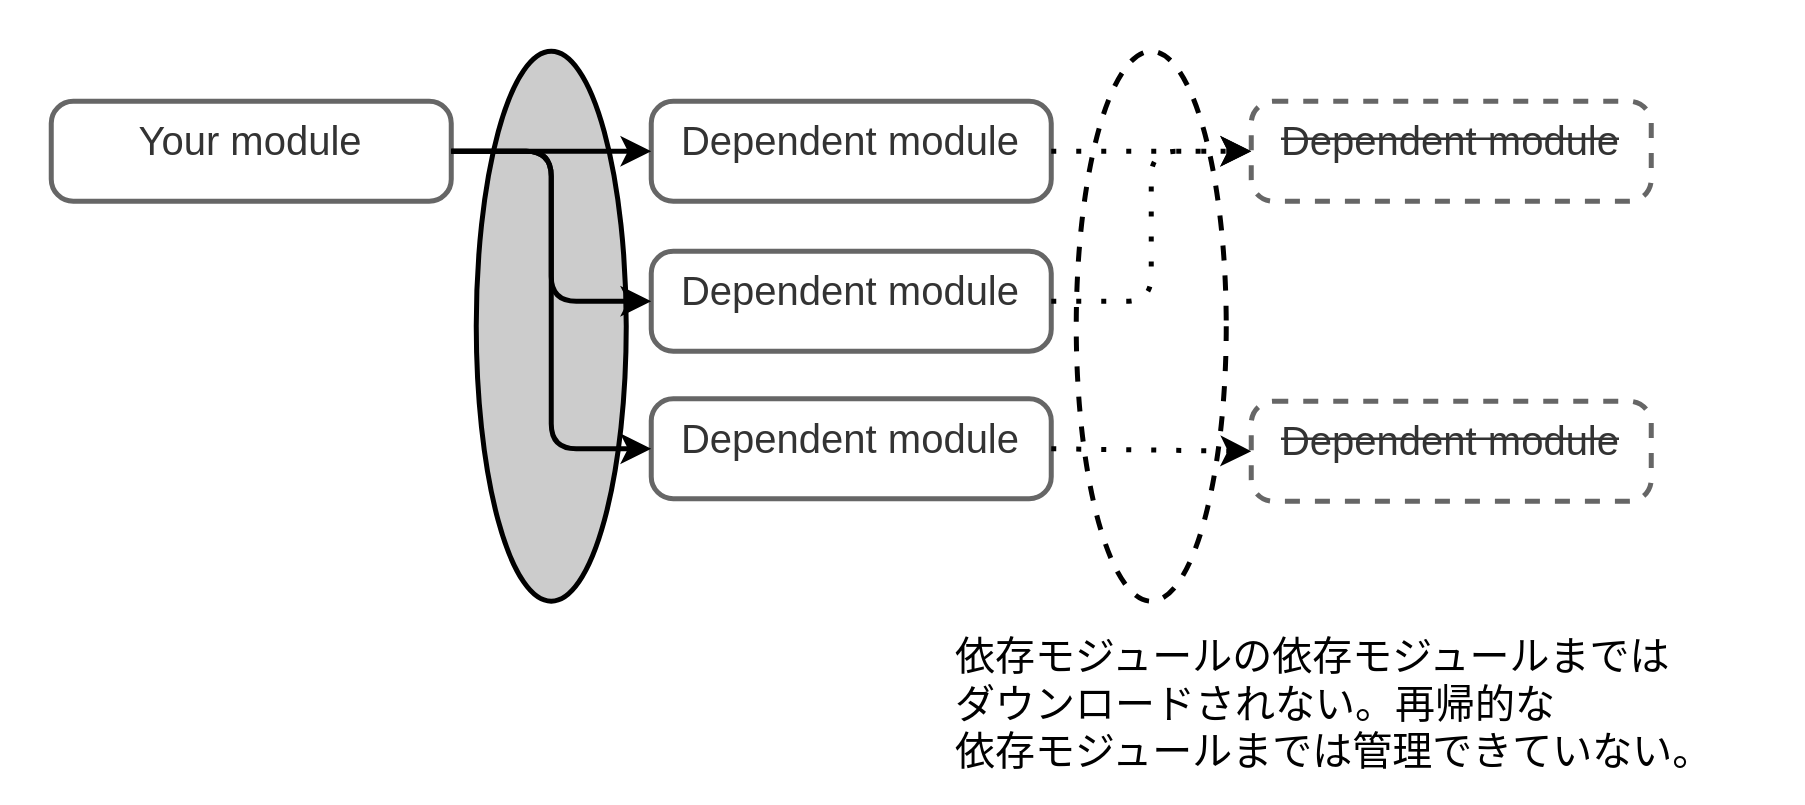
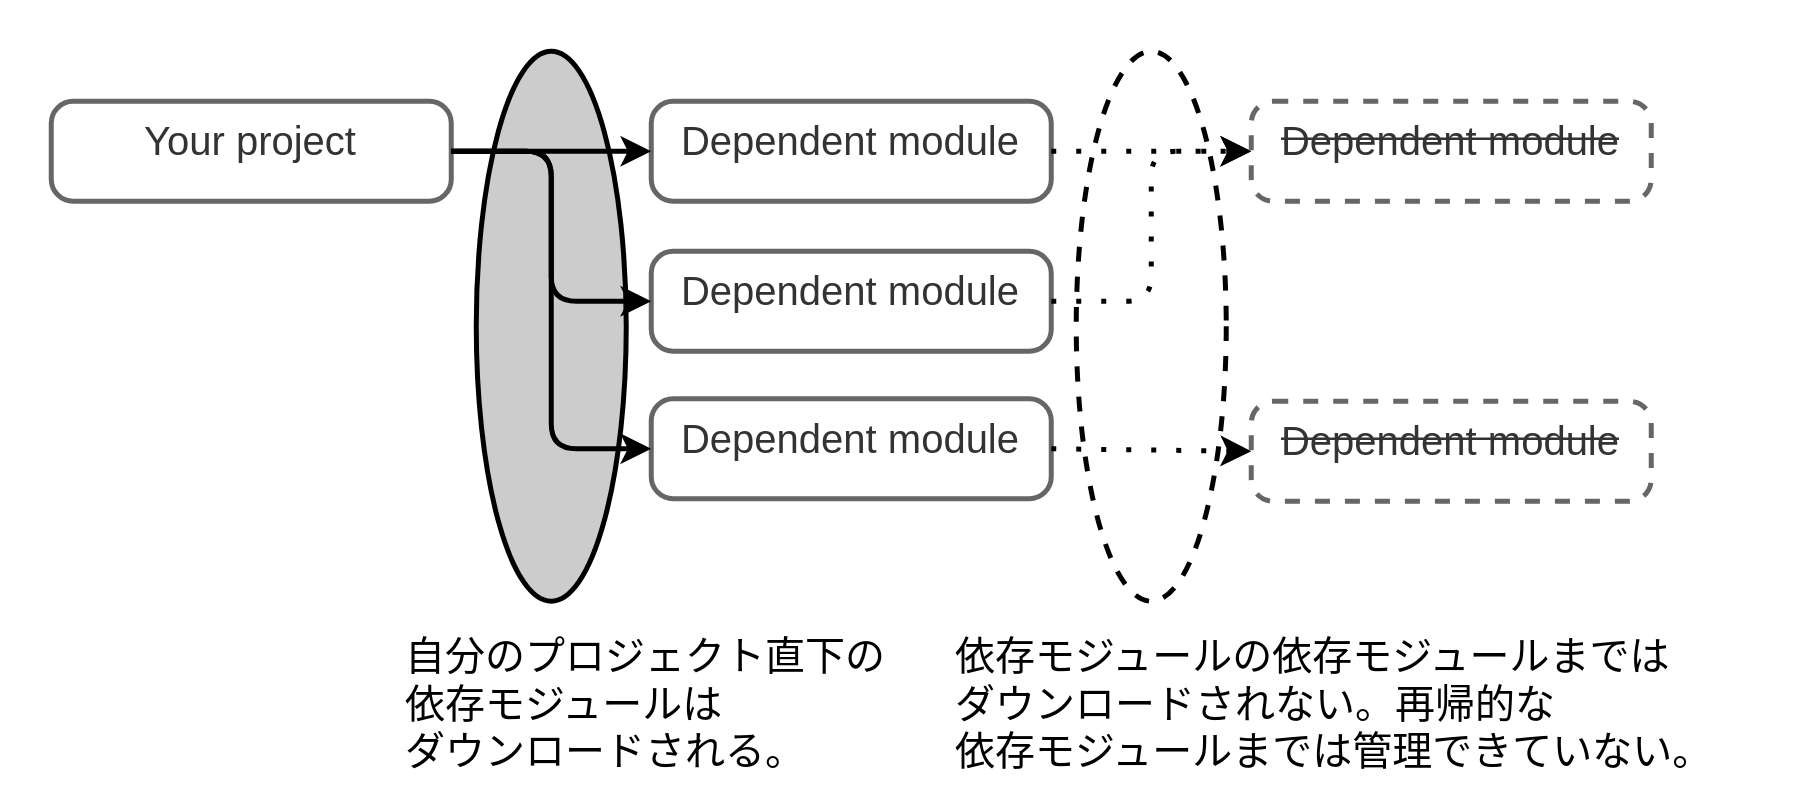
(251, 137) -> (251, 137)
none -> (664, 689)
